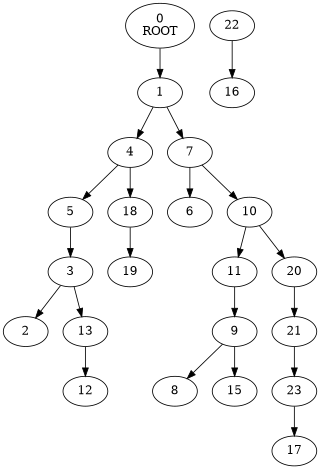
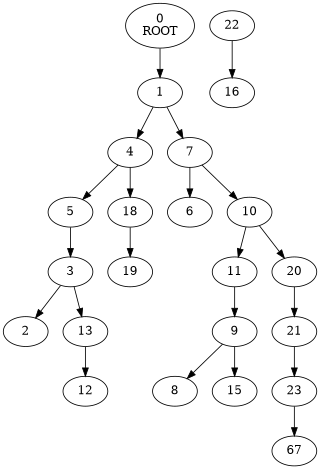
(294, 451) -> (294, 451)
